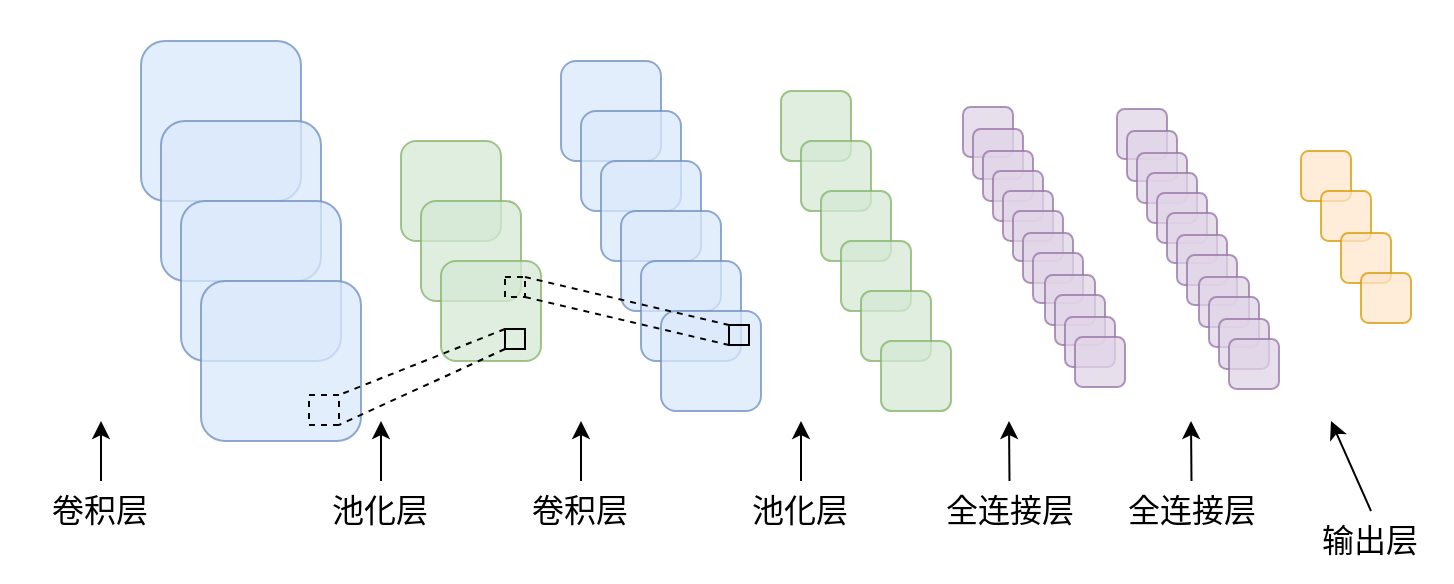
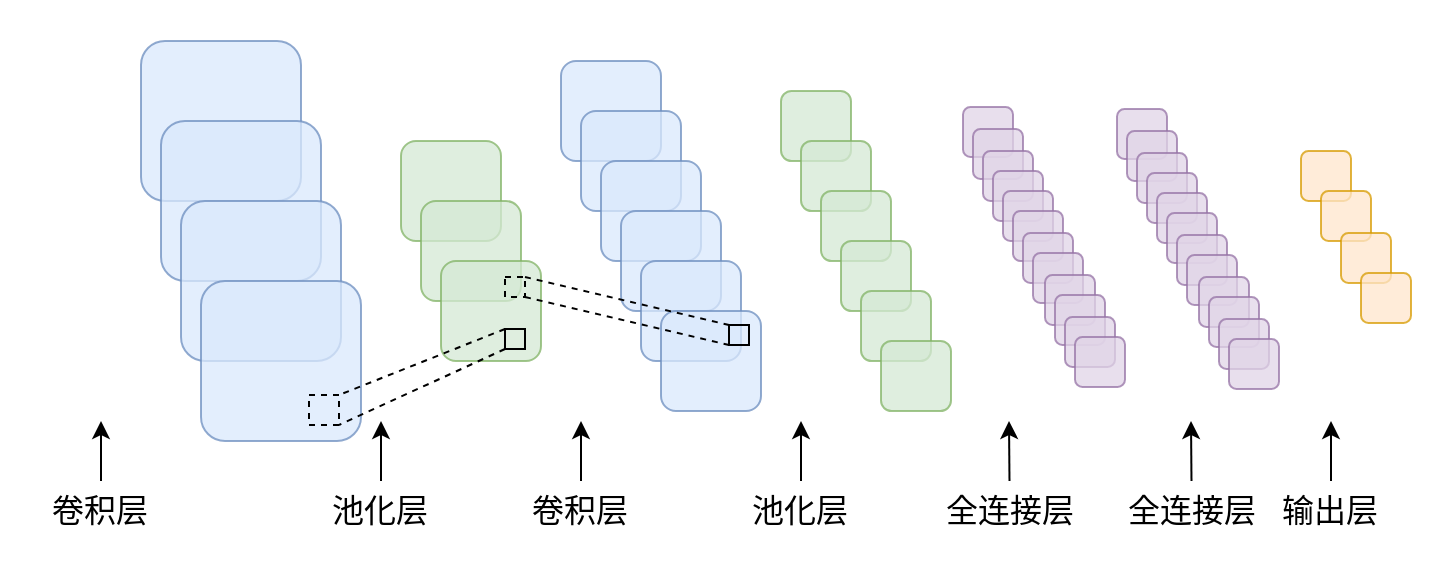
(1371, 541) -> (1331, 511)
